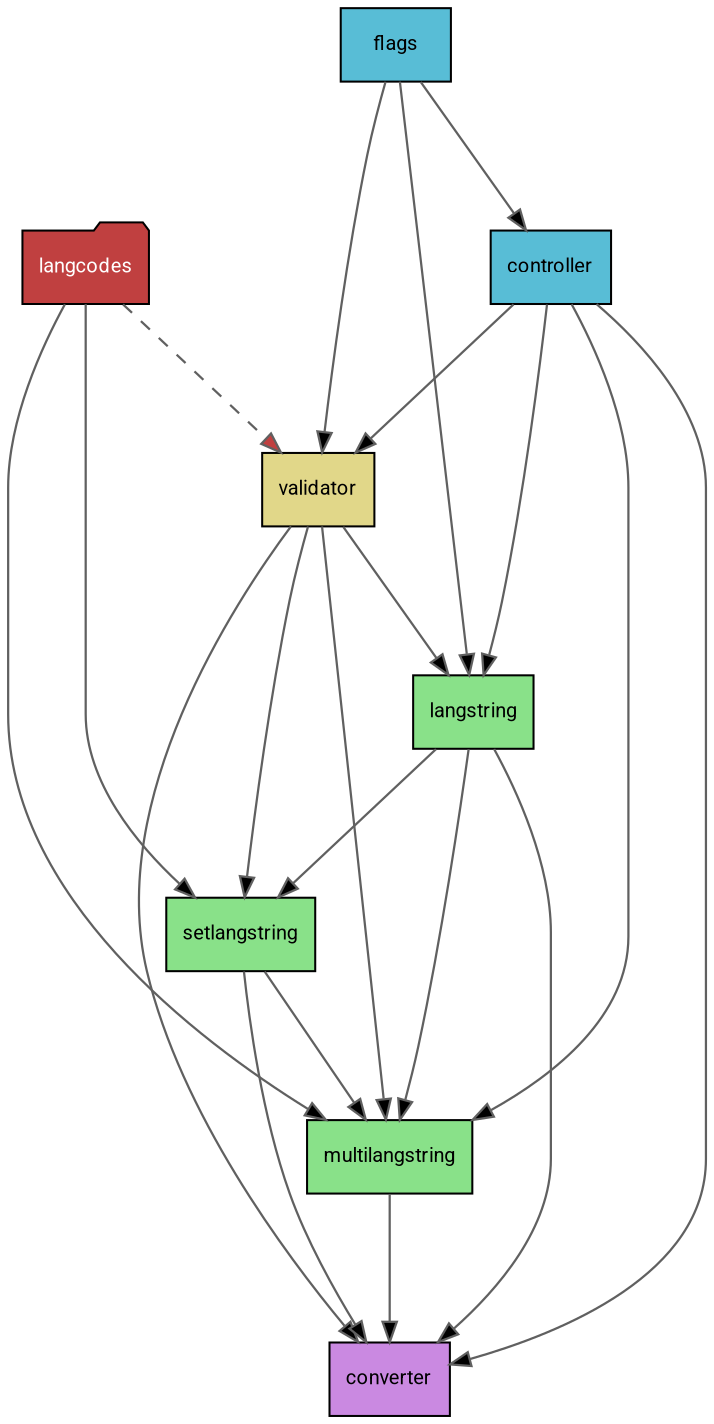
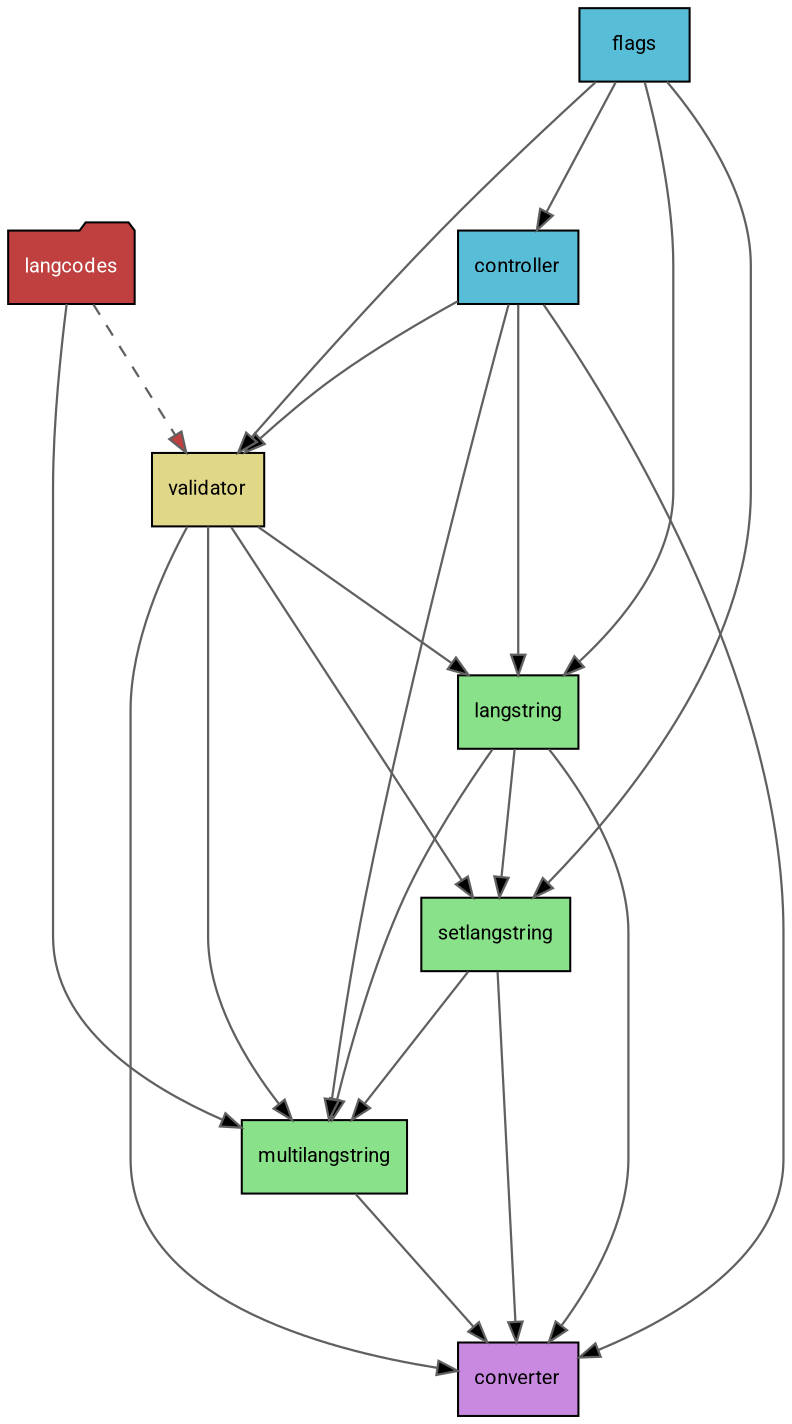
(86, 609) -> (750, 501)
